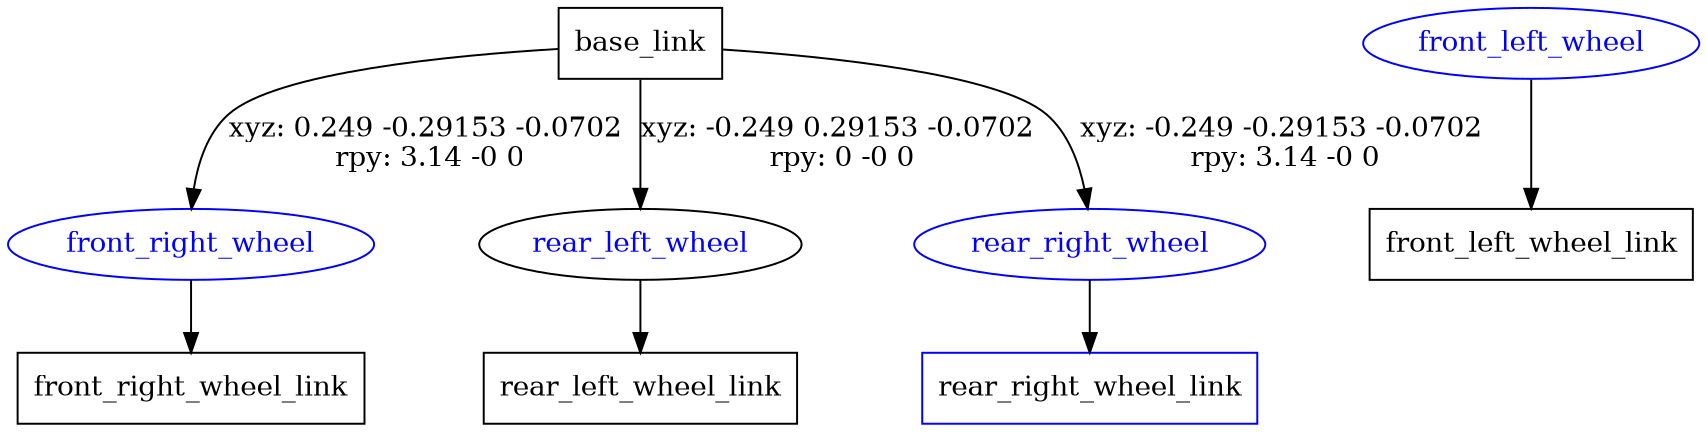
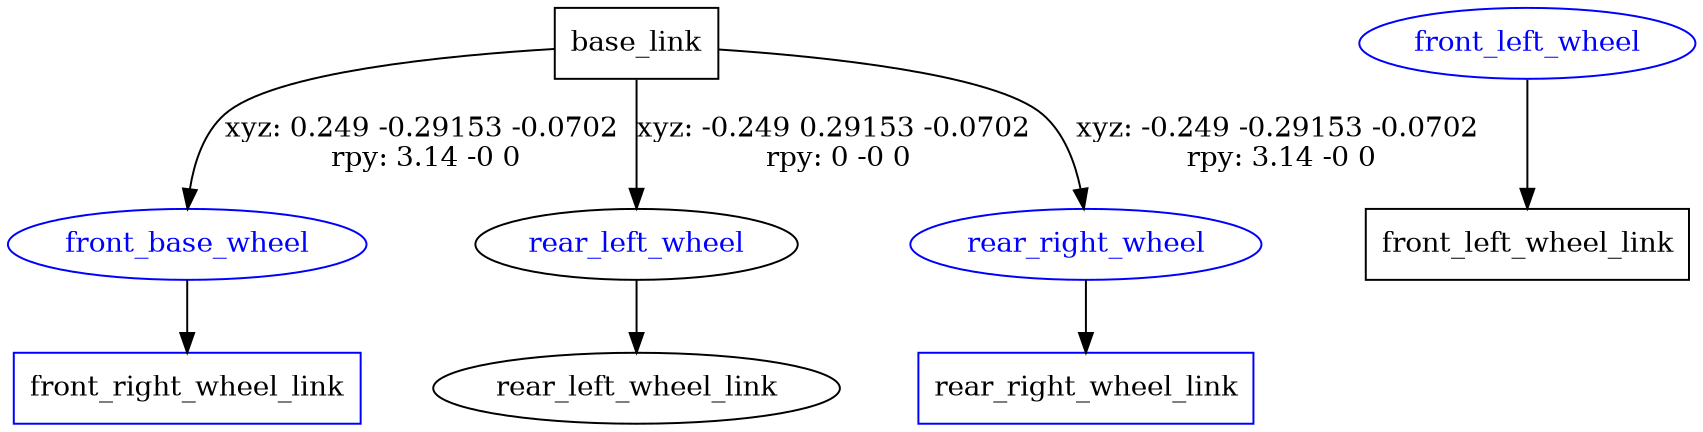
(191, 244) -> (187, 244)
(191, 388) -> (187, 388)
(640, 388) -> (637, 388)
